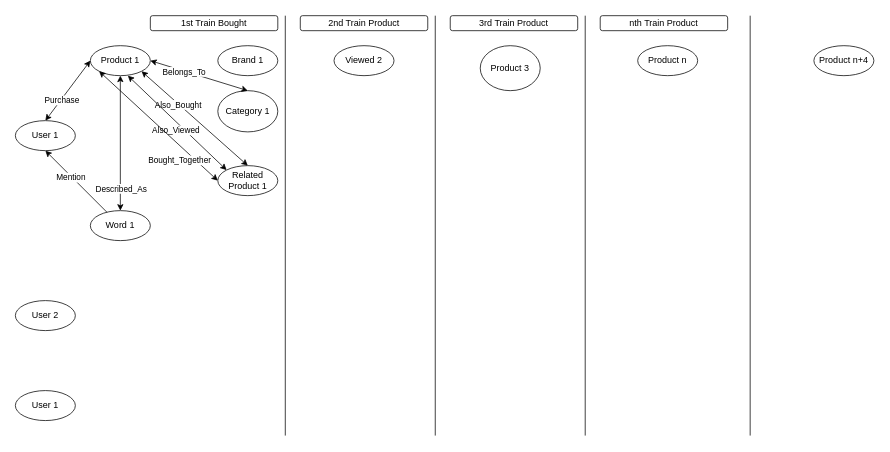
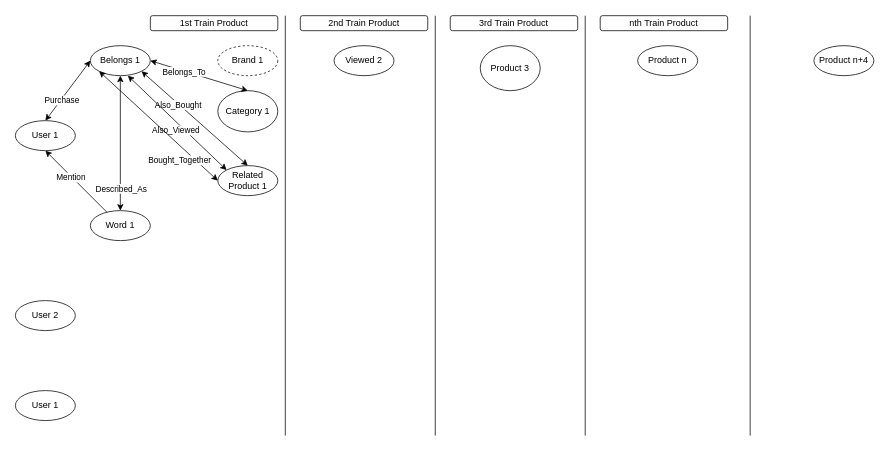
(214, 23) -> (214, 23)
(120, 60) -> (120, 60)
(248, 60) -> (248, 60)
